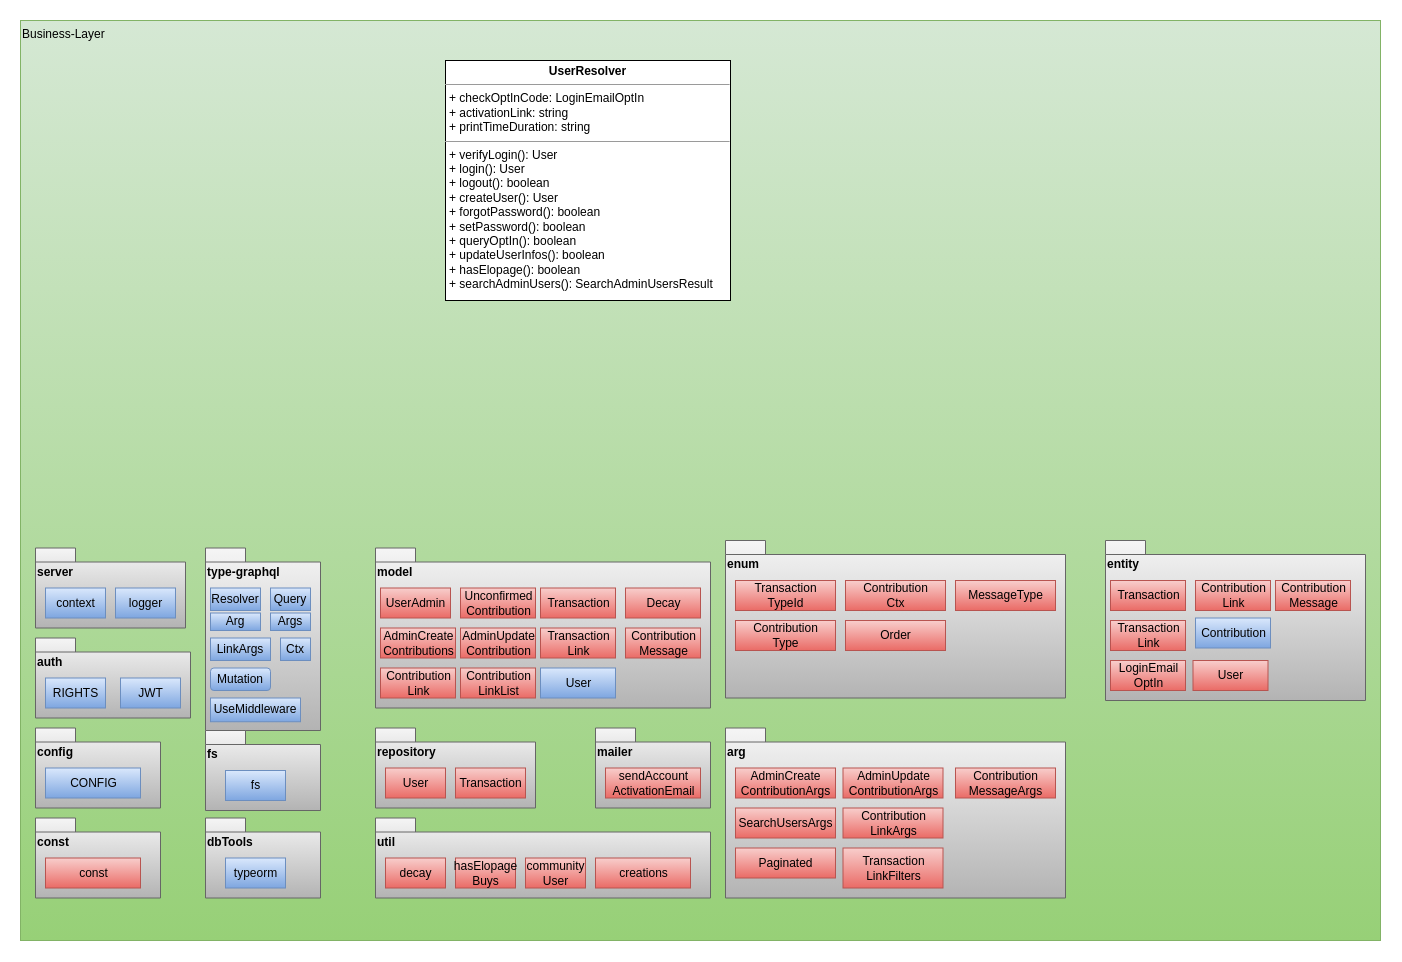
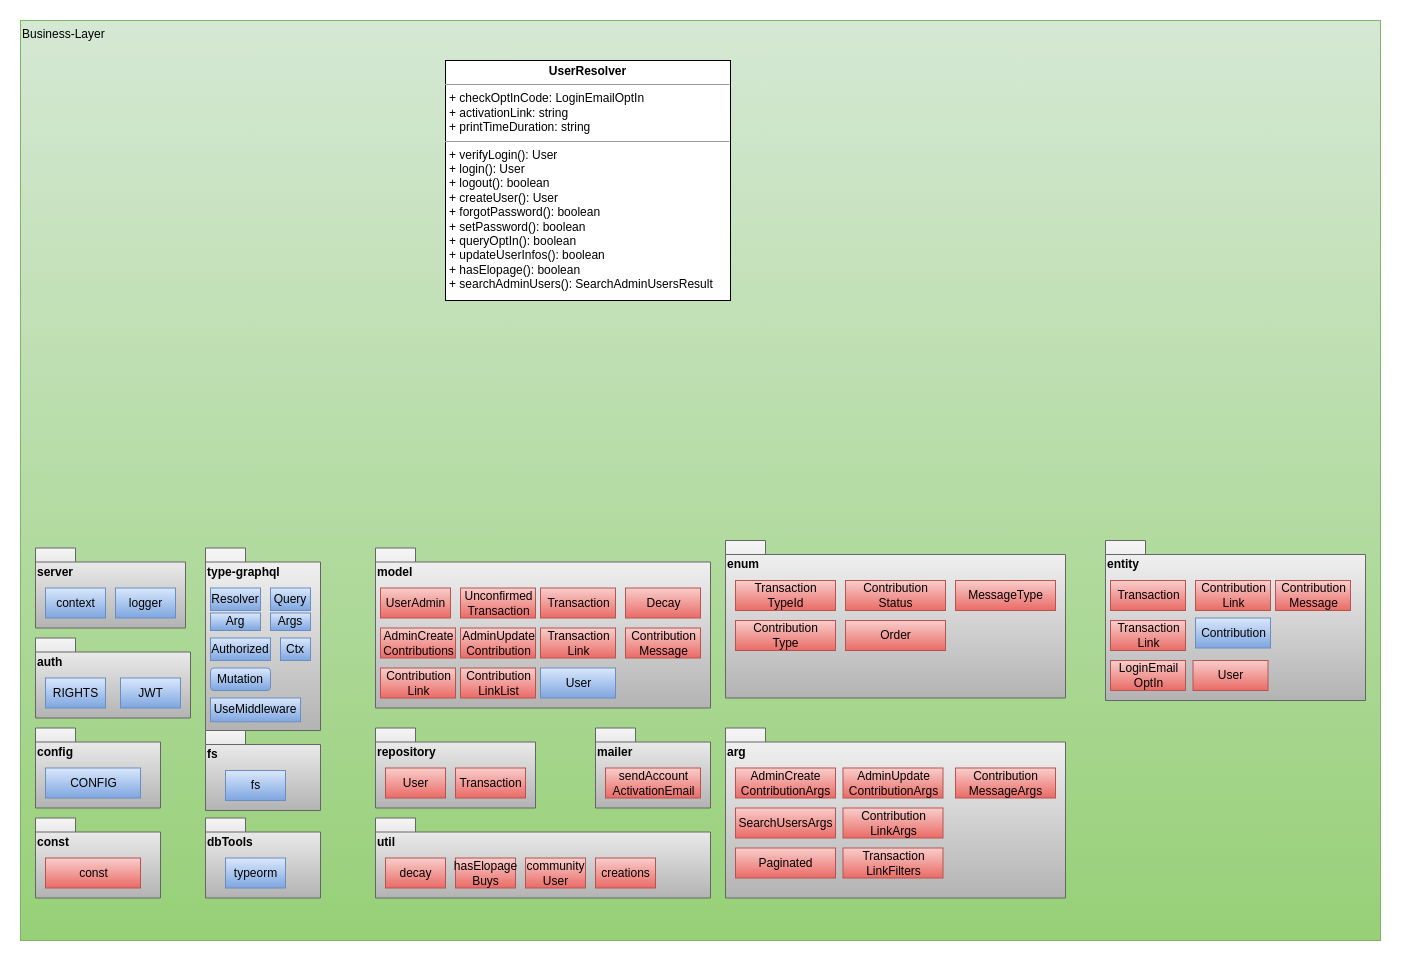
(896, 596) -> (896, 596)
(499, 604) -> (499, 604)
(241, 650) -> (241, 650)
(893, 868) -> (893, 863)
(643, 873) -> (626, 873)
